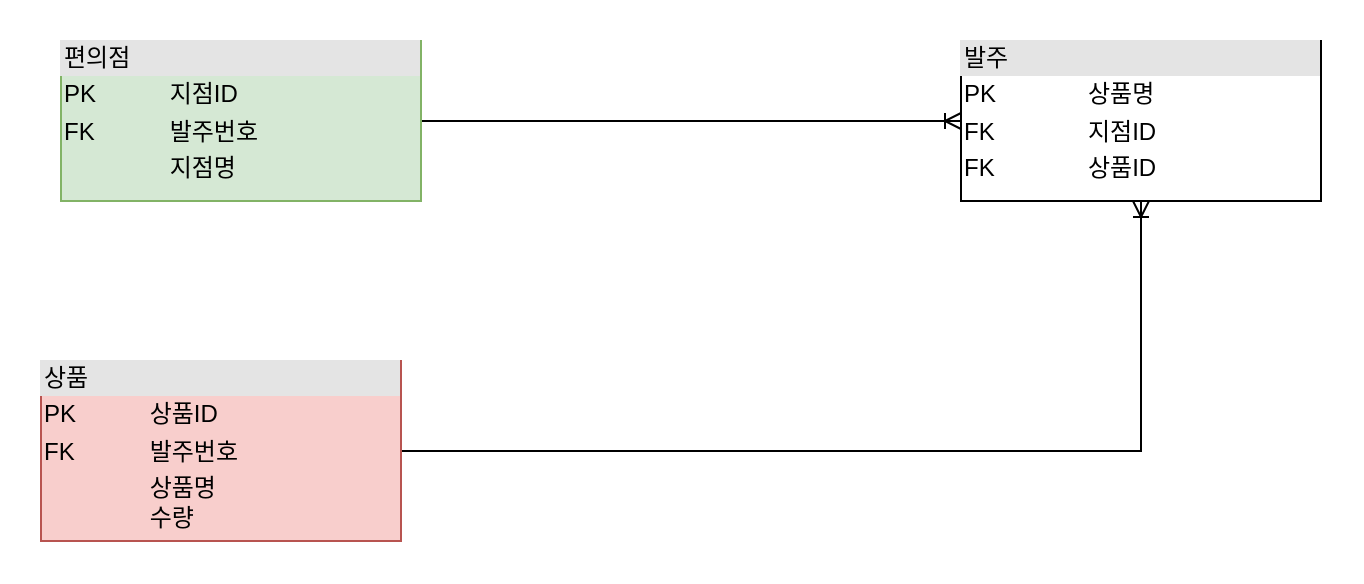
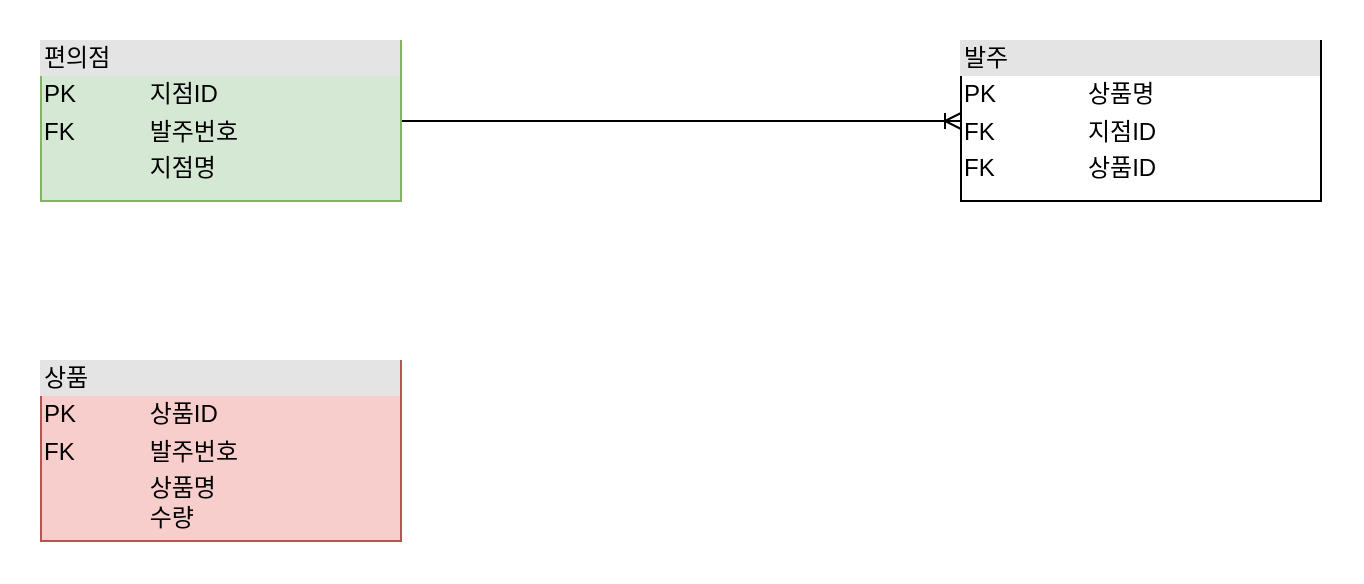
(241, 121) -> (221, 121)
(896, 451) -> none
